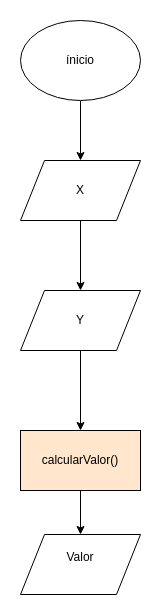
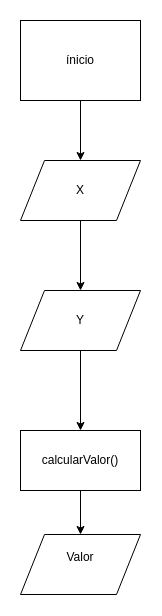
(81, 61) -> (81, 61)
(81, 461) -> (81, 461)
